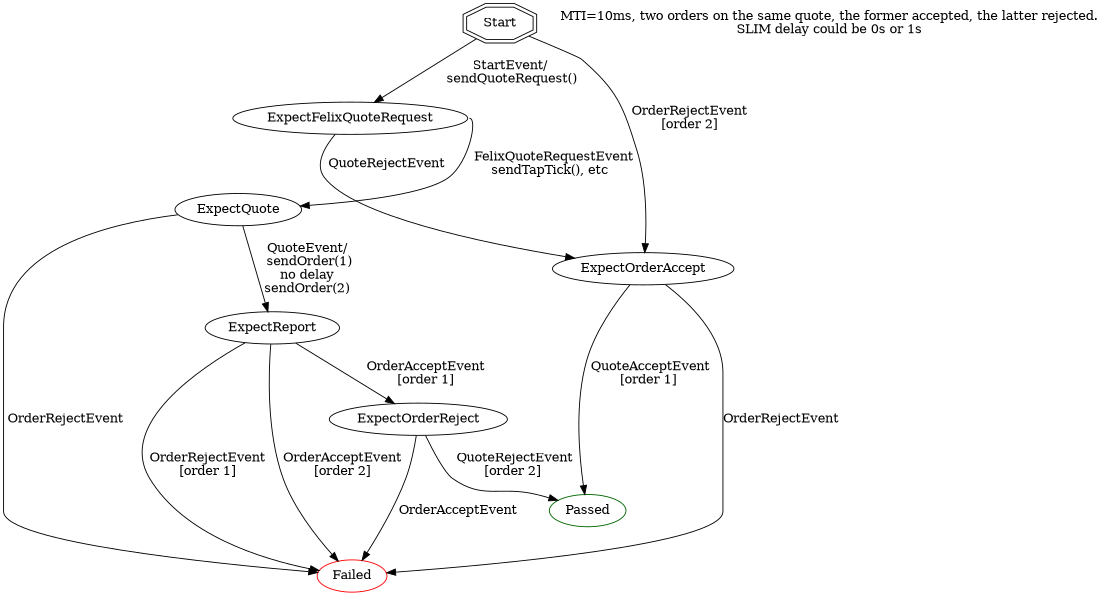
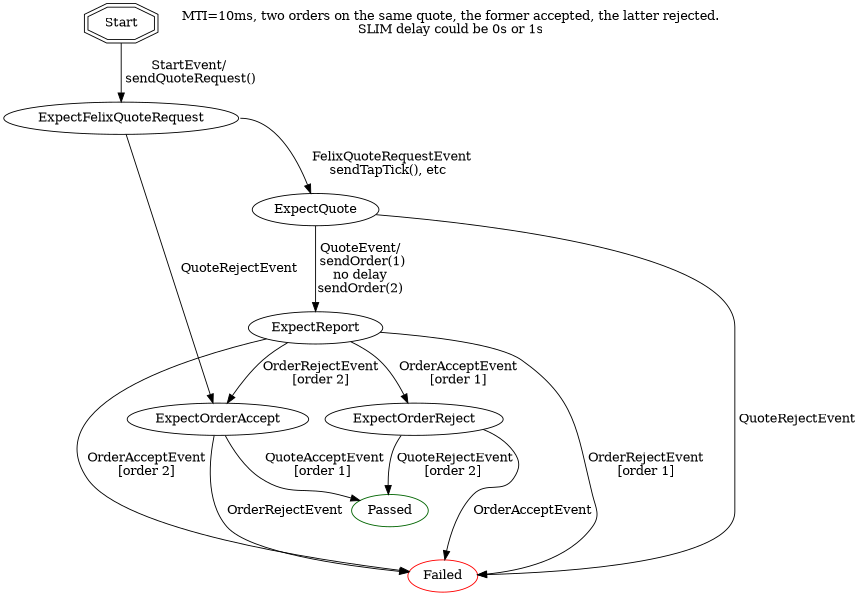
(625, 116) -> (257, 366)
(64, 419) -> (795, 419)
